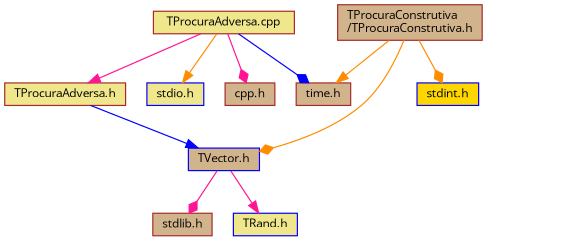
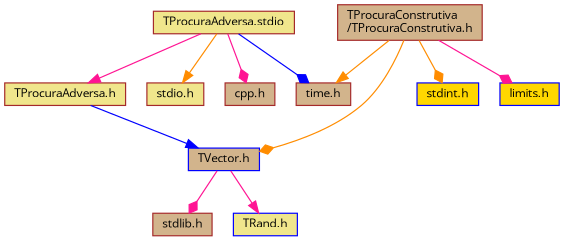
(224, 23) -> (224, 23)
(175, 94) -> (175, 94)
none -> (530, 94)
